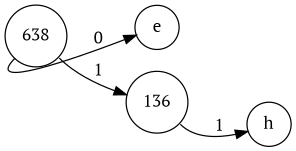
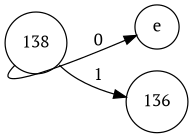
(36, 36) -> (36, 43)
(269, 124) -> none
